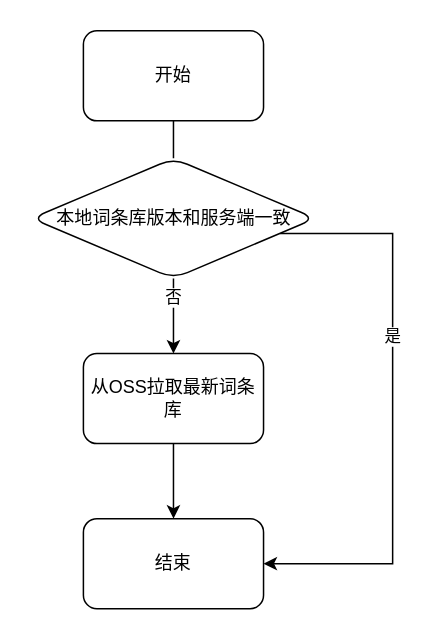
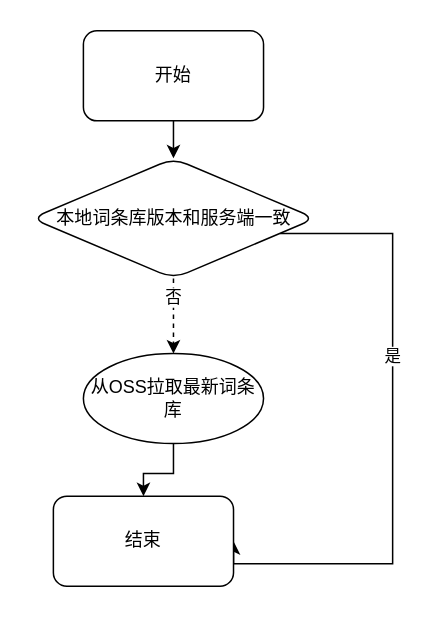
(173, 151) -> (173, 147)
(173, 324) -> (173, 324)
(173, 398) -> (173, 398)
(173, 563) -> (143, 541)
